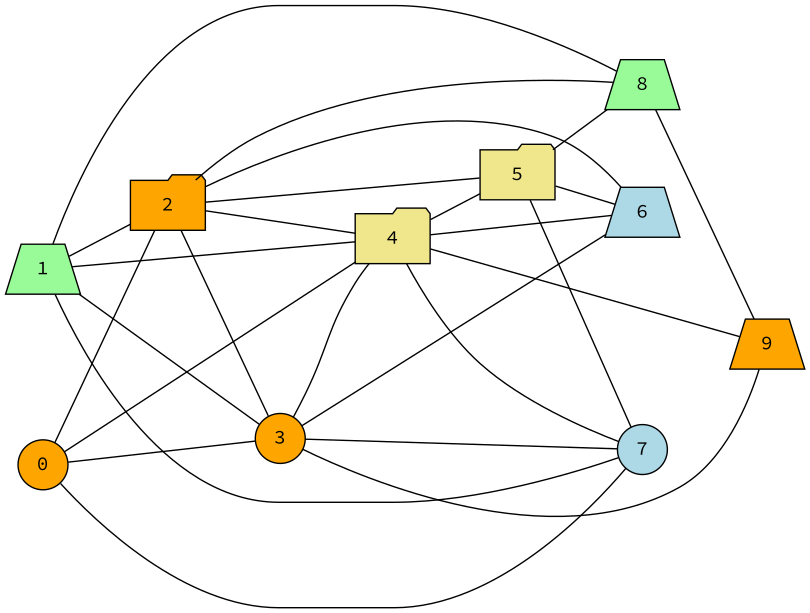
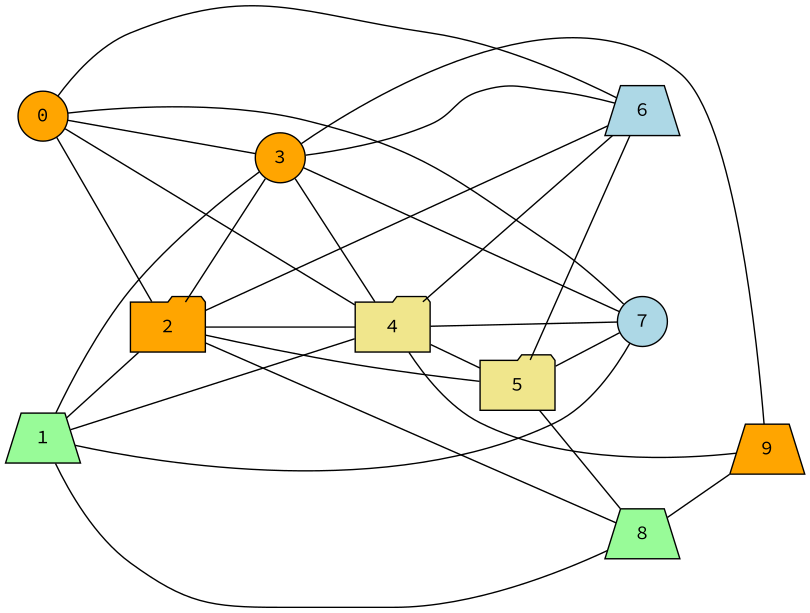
none -> (329, 15)
